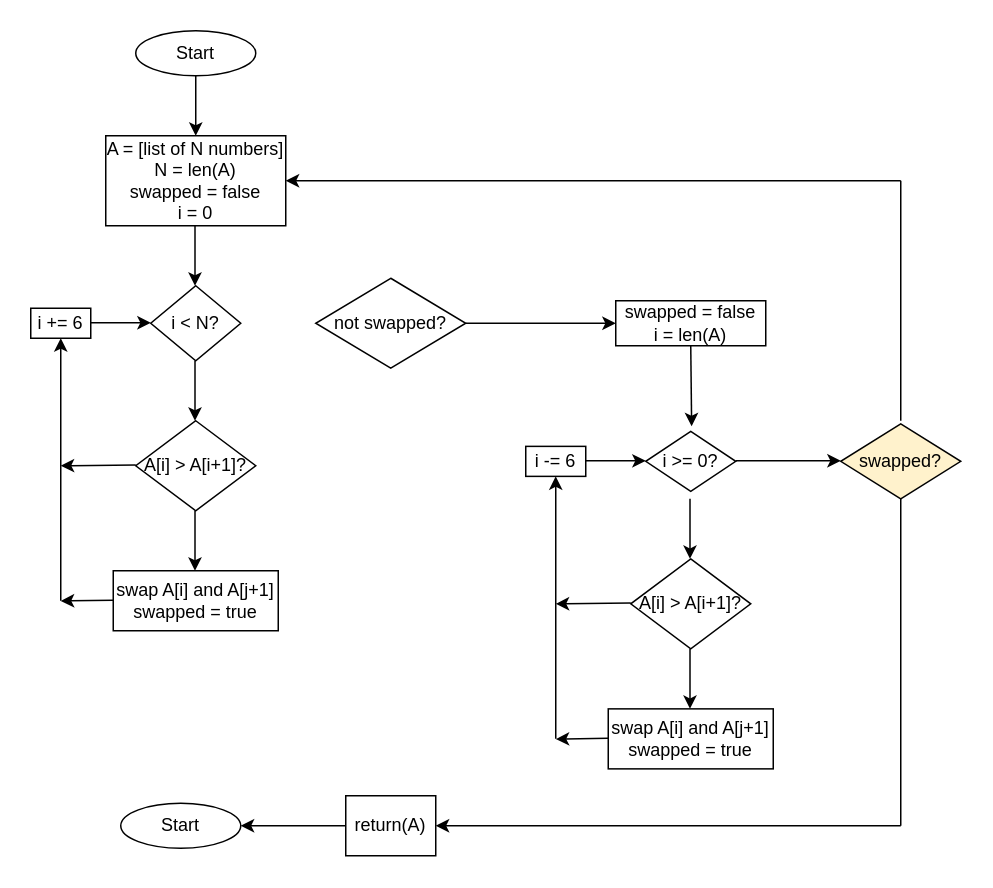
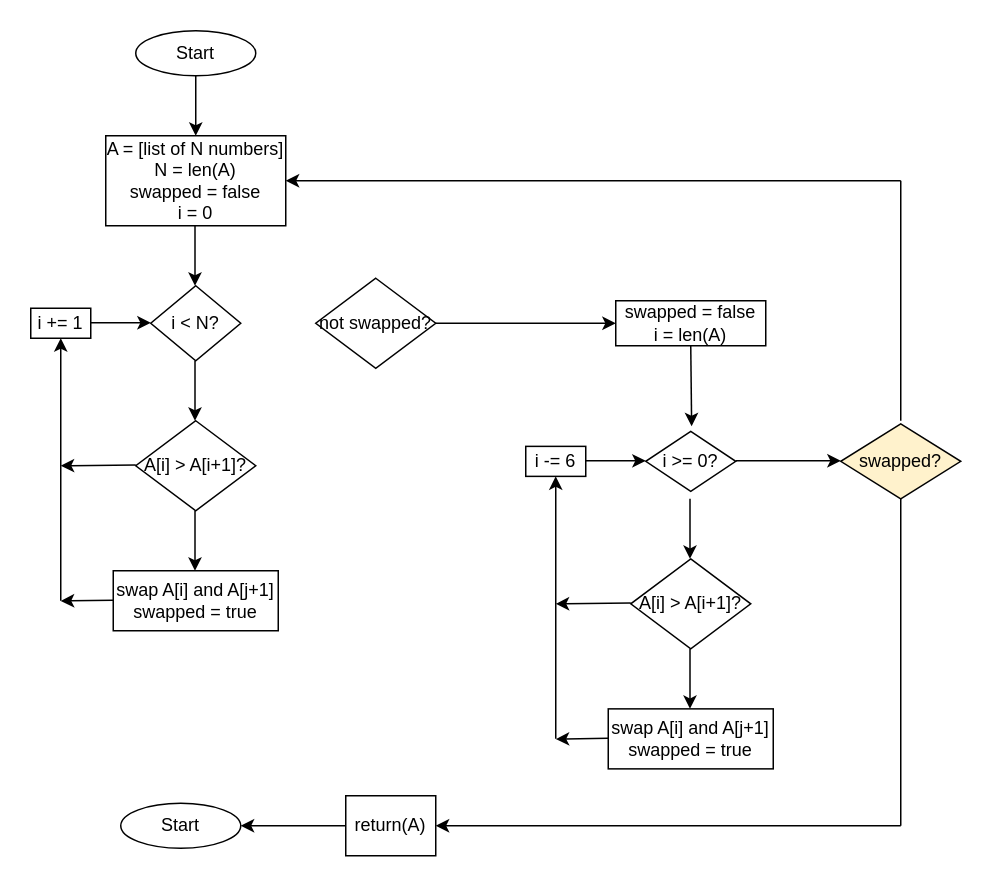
(61, 323) -> (61, 323)
(391, 323) -> (376, 323)
